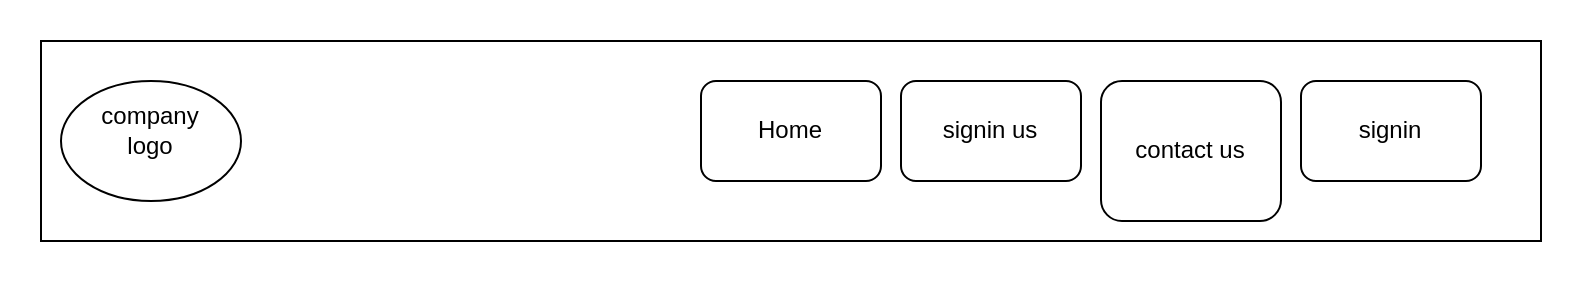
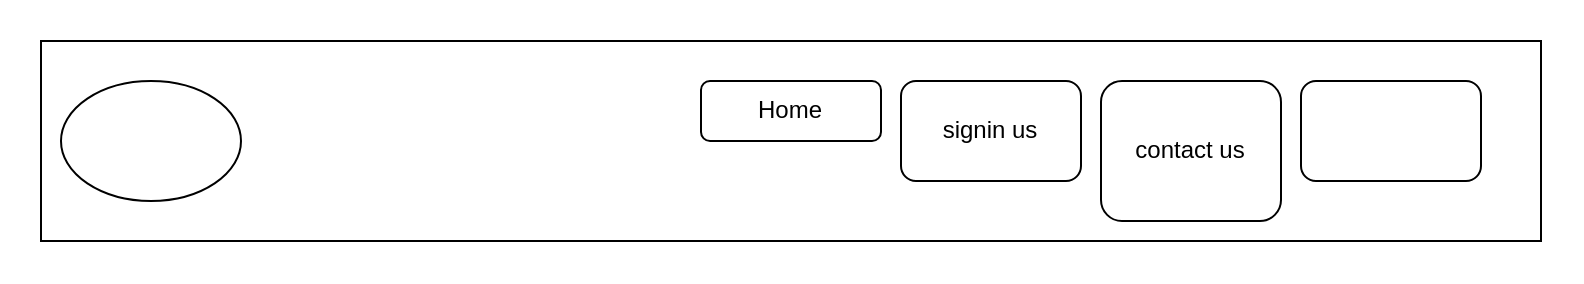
(151, 131) -> none
(791, 131) -> (791, 111)
(1391, 131) -> none
